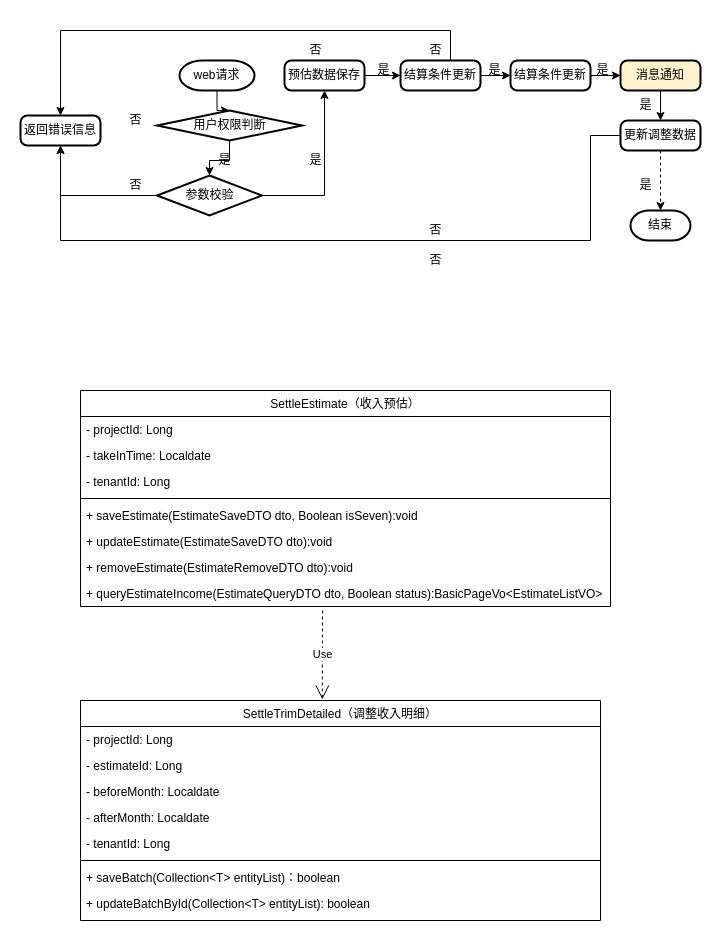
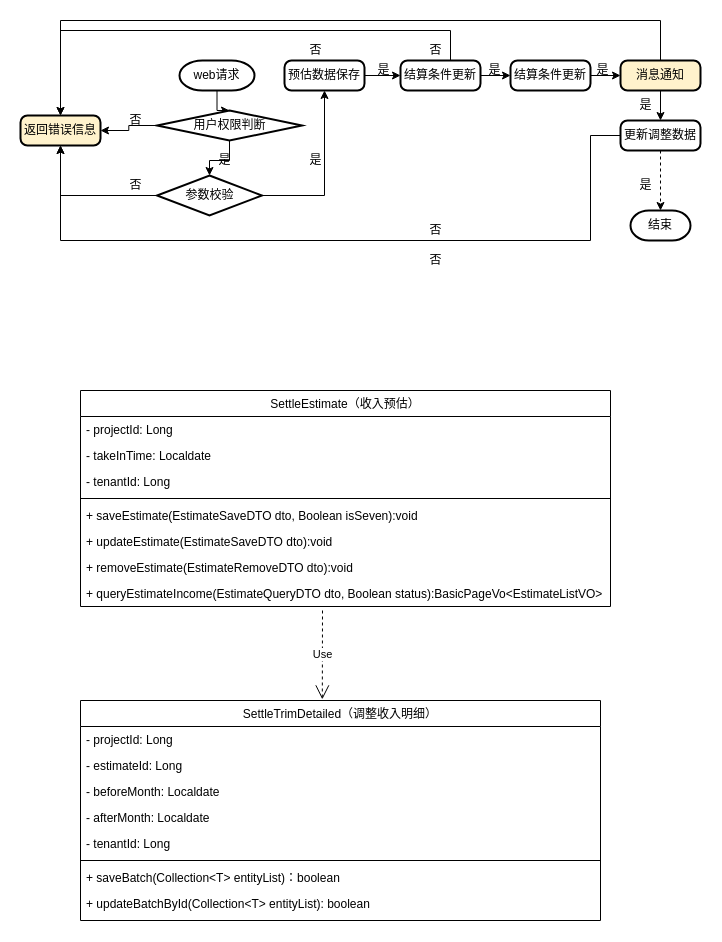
none -> (378, 21)
none -> (129, 126)
(61, 131) -> (61, 131)
